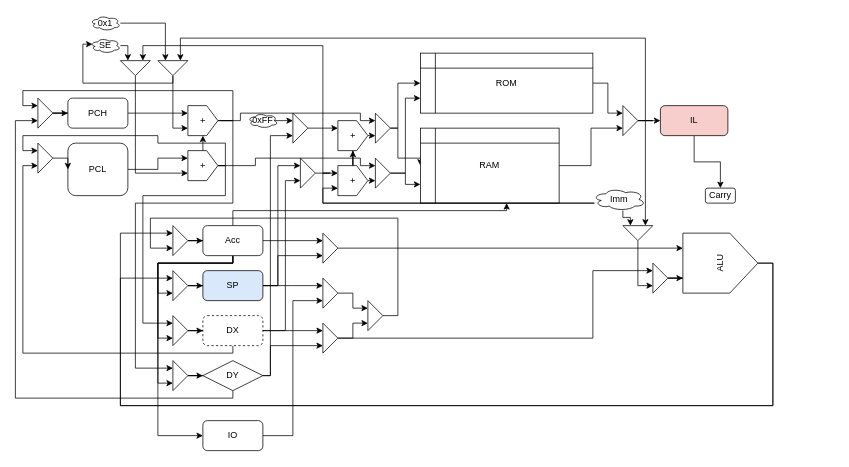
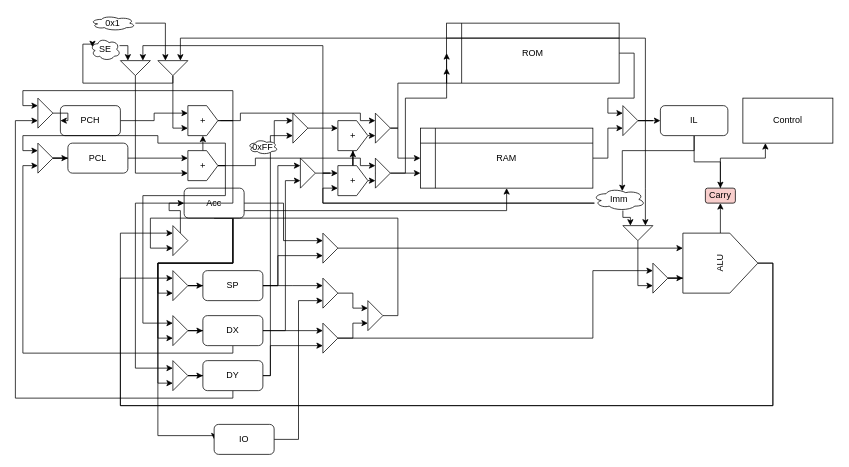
(105, 23) -> (113, 23)
(105, 45) -> (105, 49)
(507, 83) -> (533, 53)
(98, 113) -> (90, 120)
(263, 120) -> (263, 147)
(694, 120) -> (694, 120)
none -> (788, 120)
none -> (639, 150)
none -> (765, 154)
(490, 165) -> (507, 158)
(98, 169) -> (98, 158)
(720, 195) -> (720, 195)
none -> (720, 221)
(233, 240) -> (214, 203)
(233, 285) -> (233, 285)
(233, 330) -> (233, 330)
(233, 375) -> (233, 375)
(233, 435) -> (244, 439)
